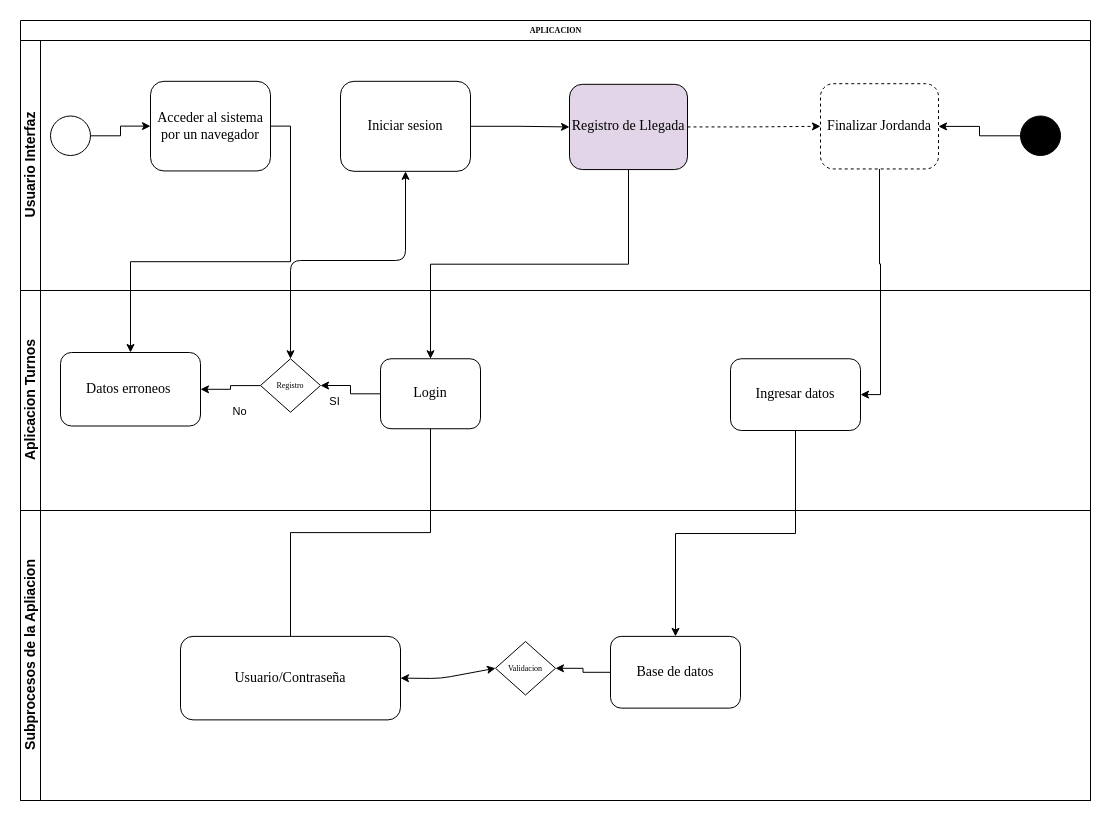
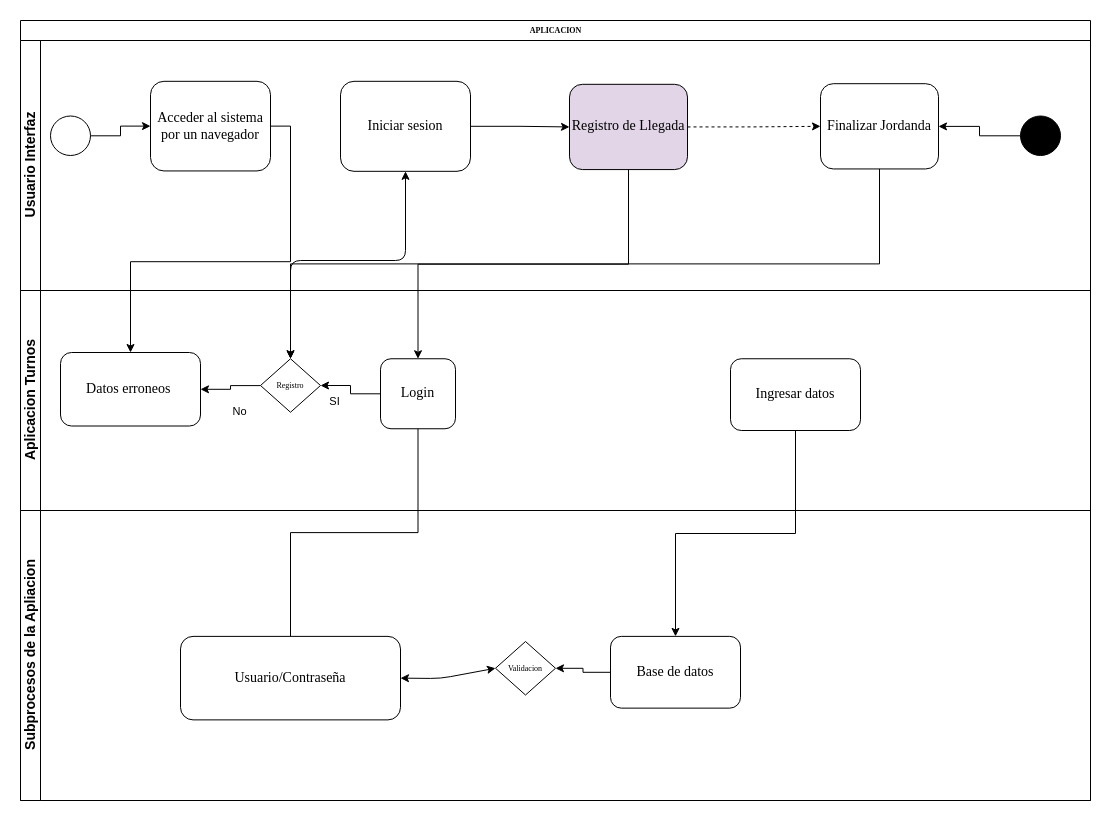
(880, 126) -> (880, 126)
(881, 333) -> (757, 264)
(431, 394) -> (418, 394)
